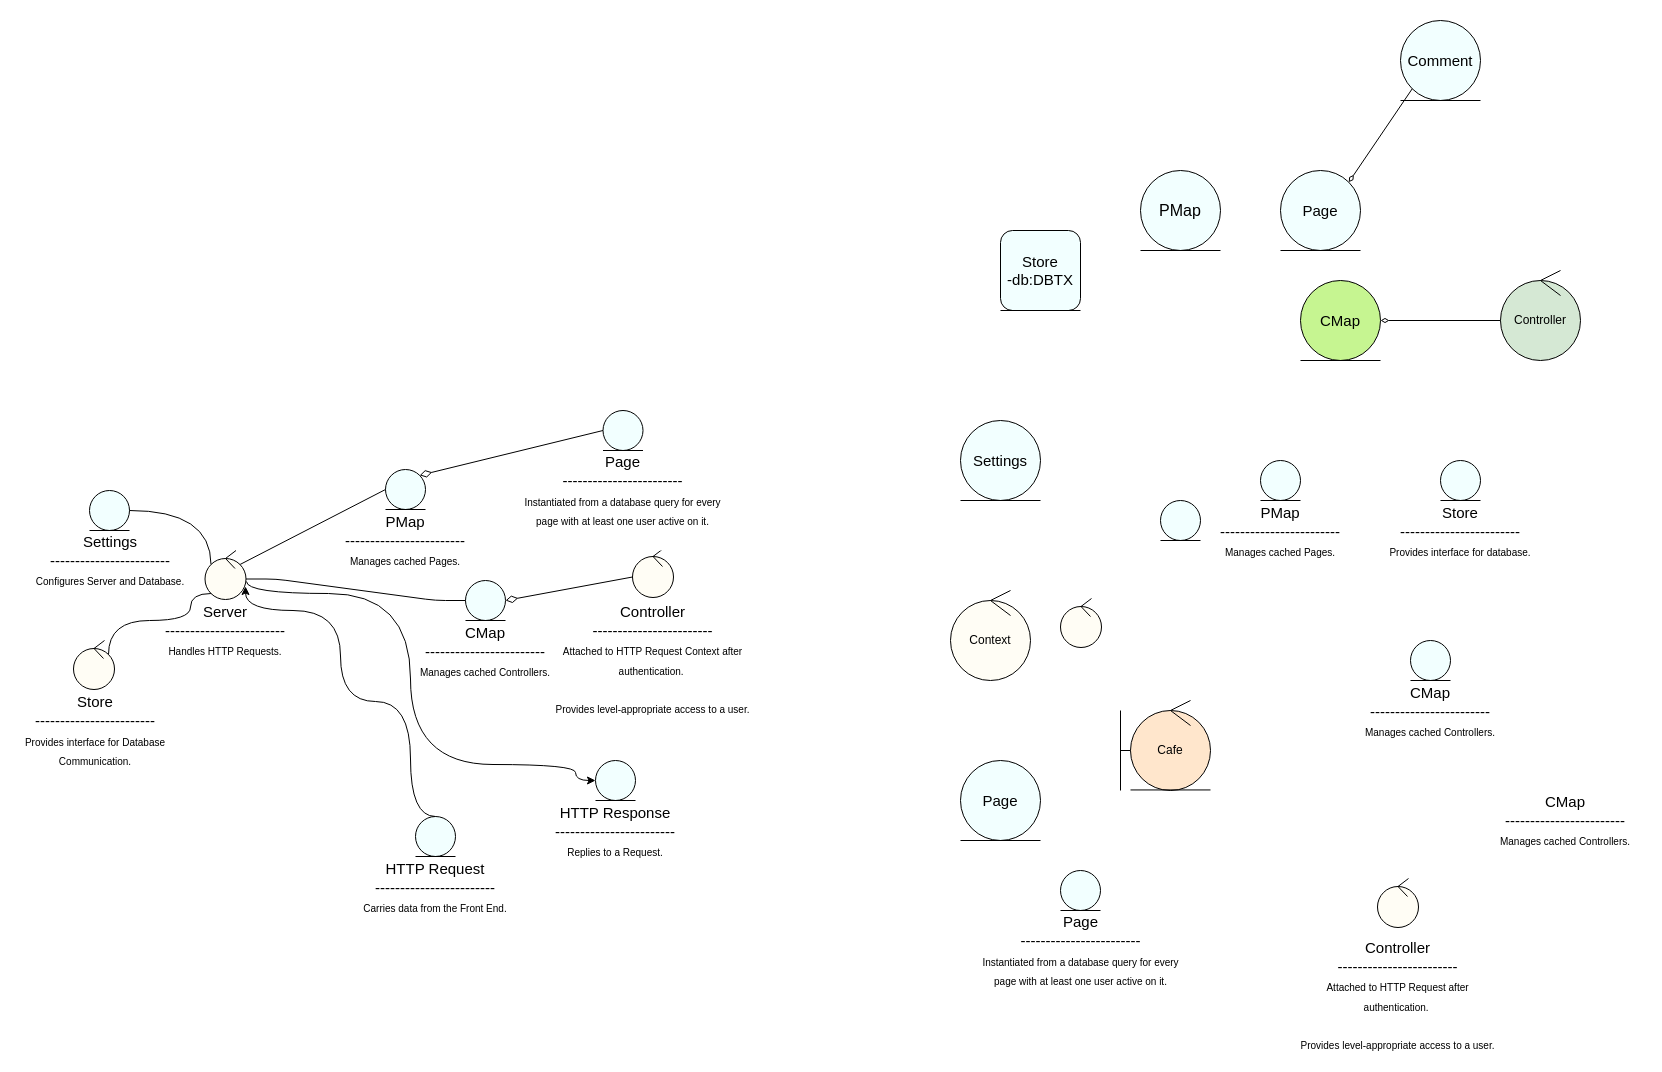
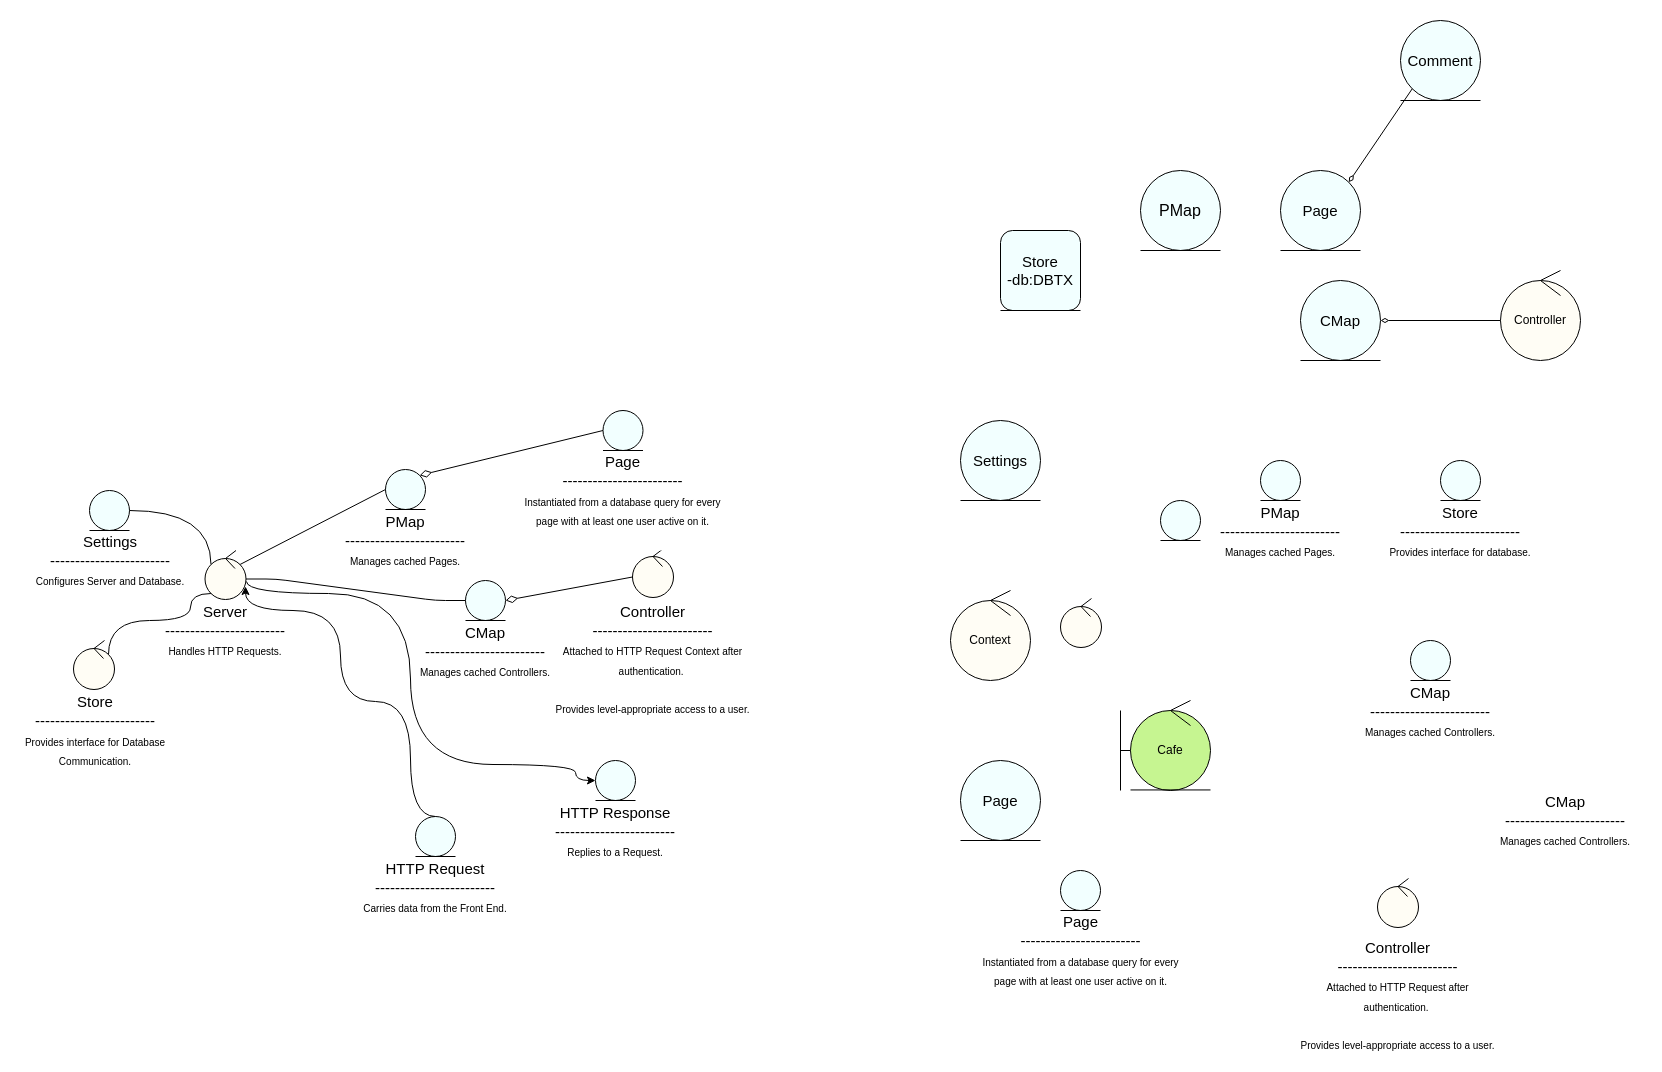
(1341, 321) -> (1341, 321)
(1541, 321) -> (1541, 321)
(1171, 751) -> (1171, 751)
